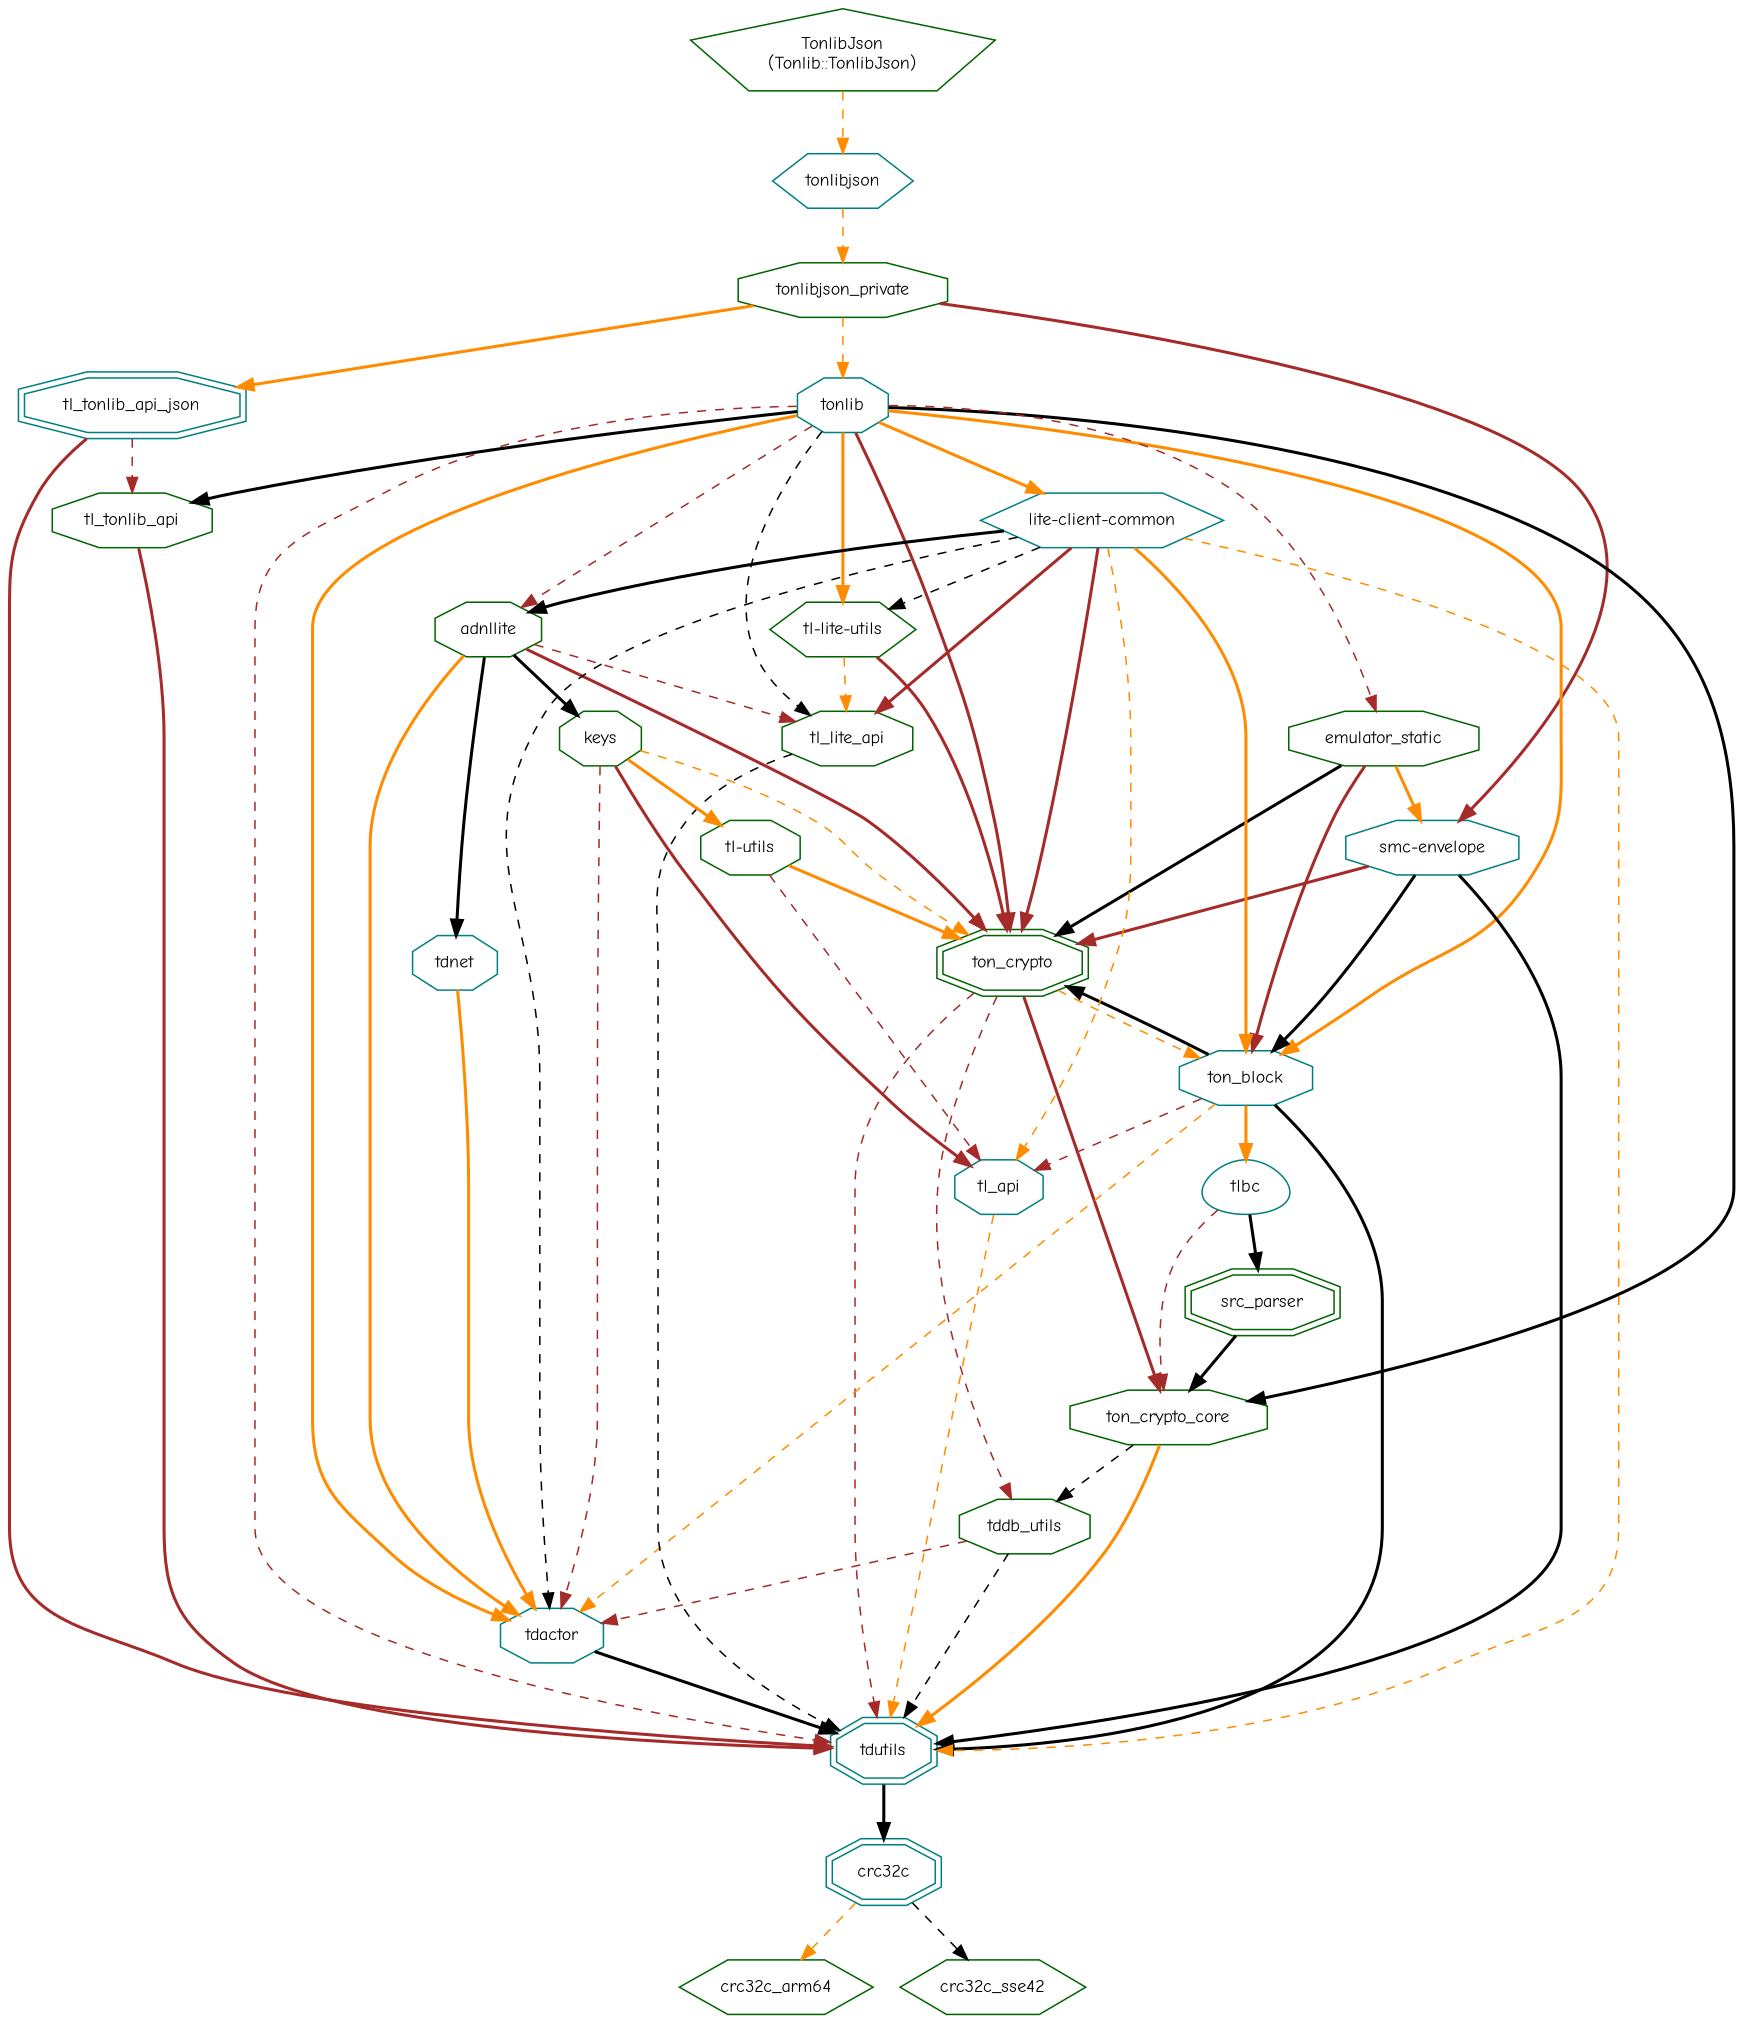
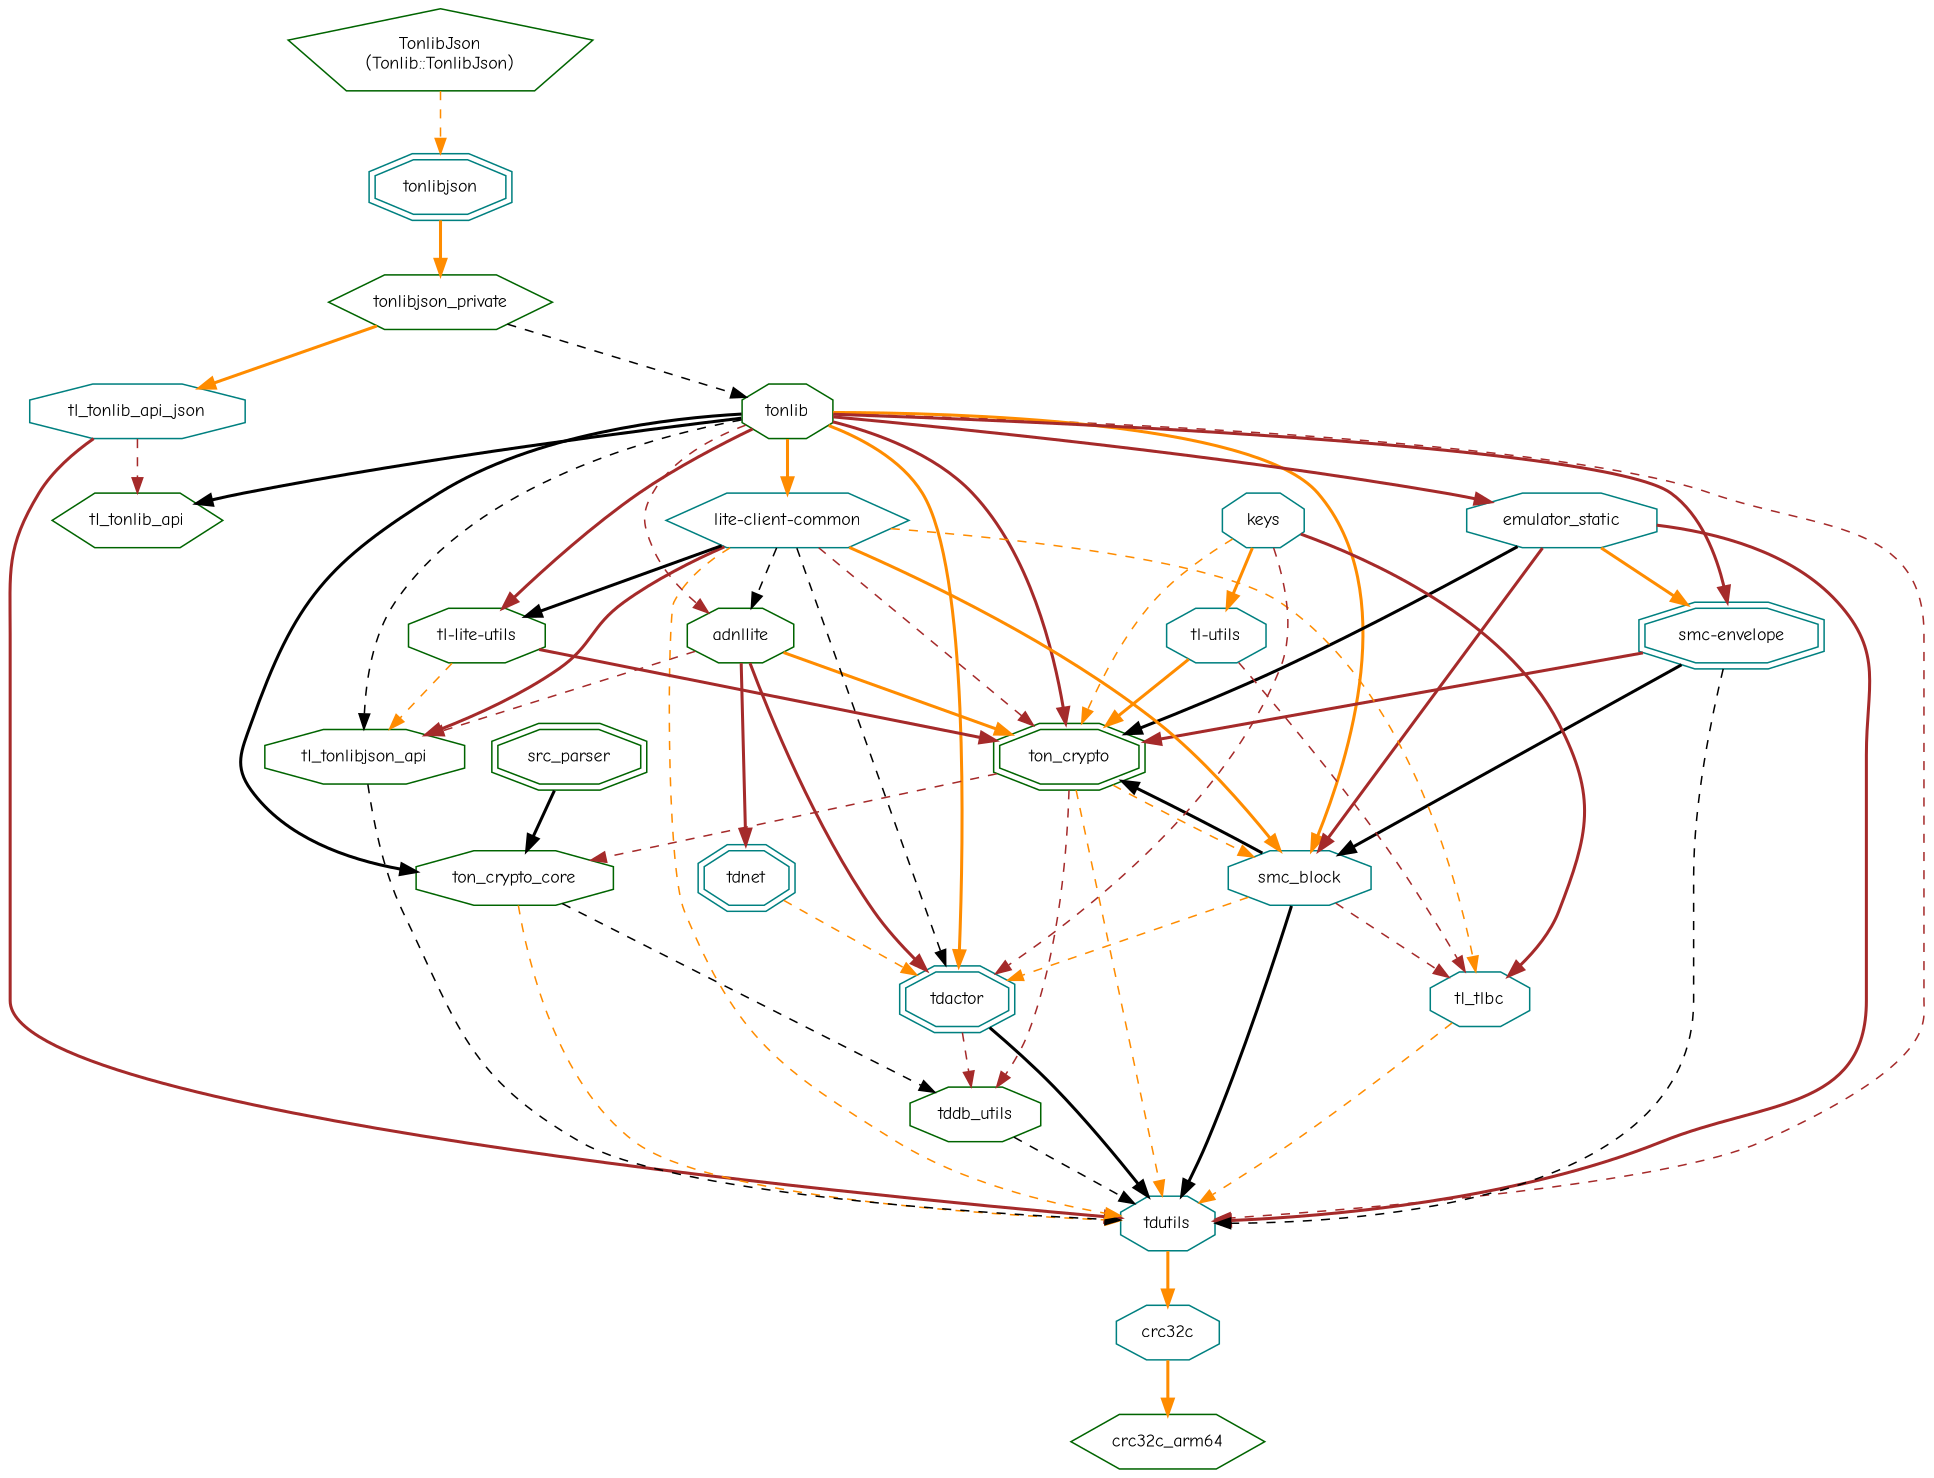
(843, 181) -> (441, 187)
(843, 228) -> (441, 240)
(843, 290) -> (441, 302)
(843, 340) -> (620, 358)
(132, 405) -> (137, 411)
(843, 405) -> (788, 411)
(1448, 414) -> (1309, 439)
(1186, 464) -> (1155, 451)
(843, 509) -> (626, 502)
(132, 520) -> (137, 520)
(773, 561) -> (767, 571)
(972, 575) -> (631, 578)
(843, 629) -> (477, 636)
(540, 680) -> none
(1067, 732) -> (920, 632)
(600, 739) -> (1263, 520)
(847, 739) -> (365, 757)
(1384, 739) -> (1562, 520)
(751, 759) -> (890, 691)
(467, 788) -> (743, 746)
(750, 848) -> (1216, 636)
(1432, 848) -> (1732, 636)
(455, 963) -> (747, 878)
(1246, 1078) -> (1300, 878)
(370, 1144) -> (823, 827)
(1089, 1186) -> (801, 815)
(999, 1187) -> (1480, 999)
(1246, 1187) -> none
(469, 1298) -> (844, 934)
(855, 1328) -> (1118, 985)
(164, 1413) -> (1855, 1051)
(1561, 1521) -> (1652, 1105)
(792, 1580) -> (966, 1052)
(1066, 1598) -> (662, 1156)
(552, 1636) -> (957, 999)
(884, 1751) -> (1168, 1223)
(884, 1804) -> (1168, 1271)
(884, 1872) -> (1168, 1333)
(834, 1926) -> (1168, 1380)
(993, 1987) -> none
